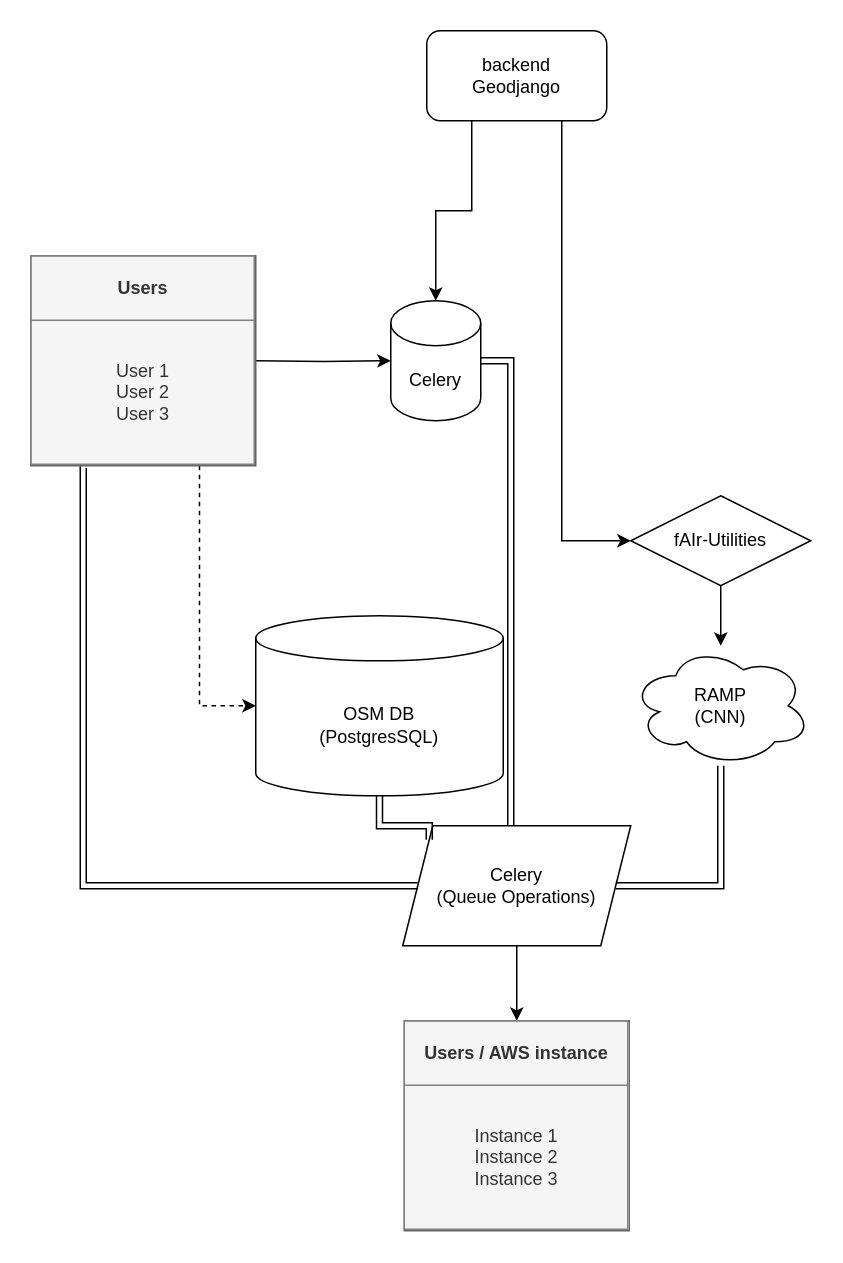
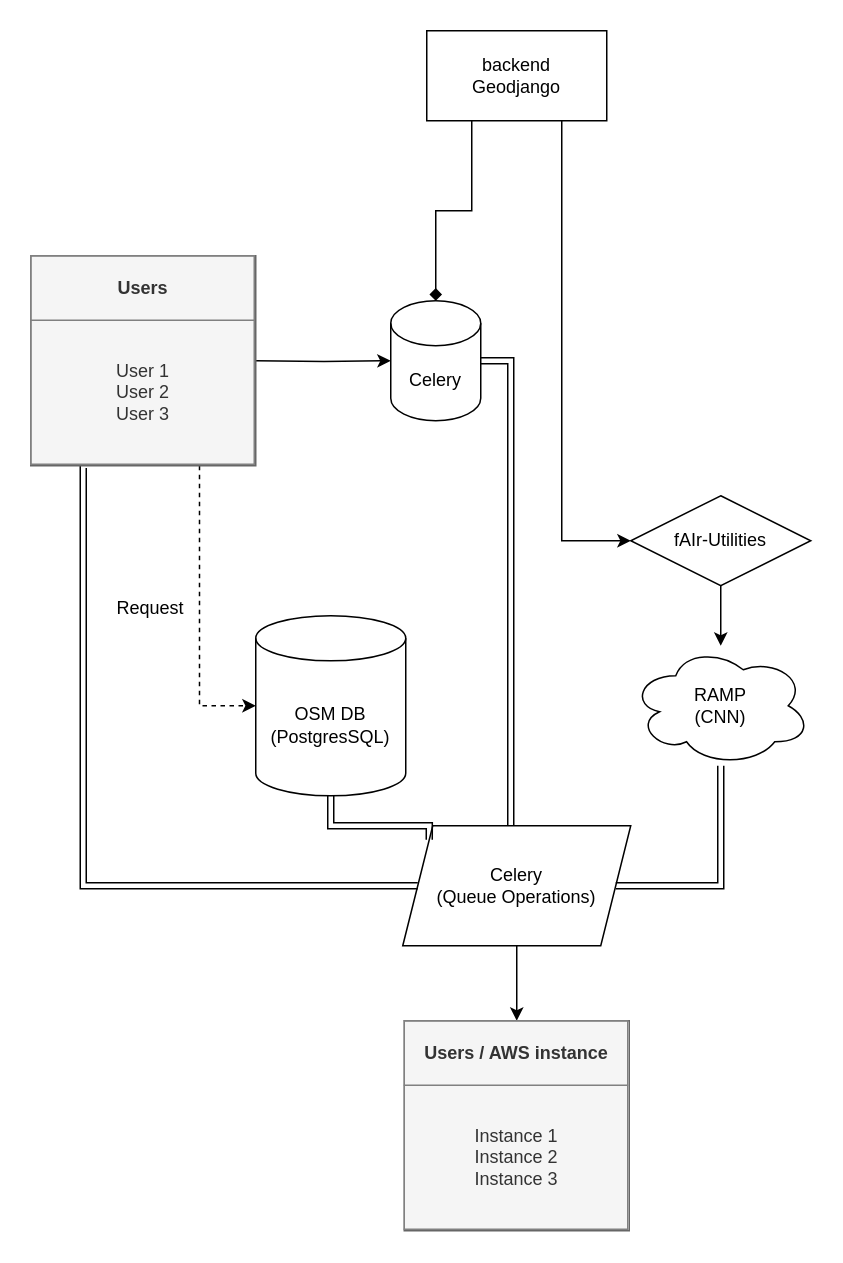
(517, 76) -> (517, 76)
(436, 289) -> (436, 288)
none -> (151, 608)
(380, 706) -> (331, 706)
